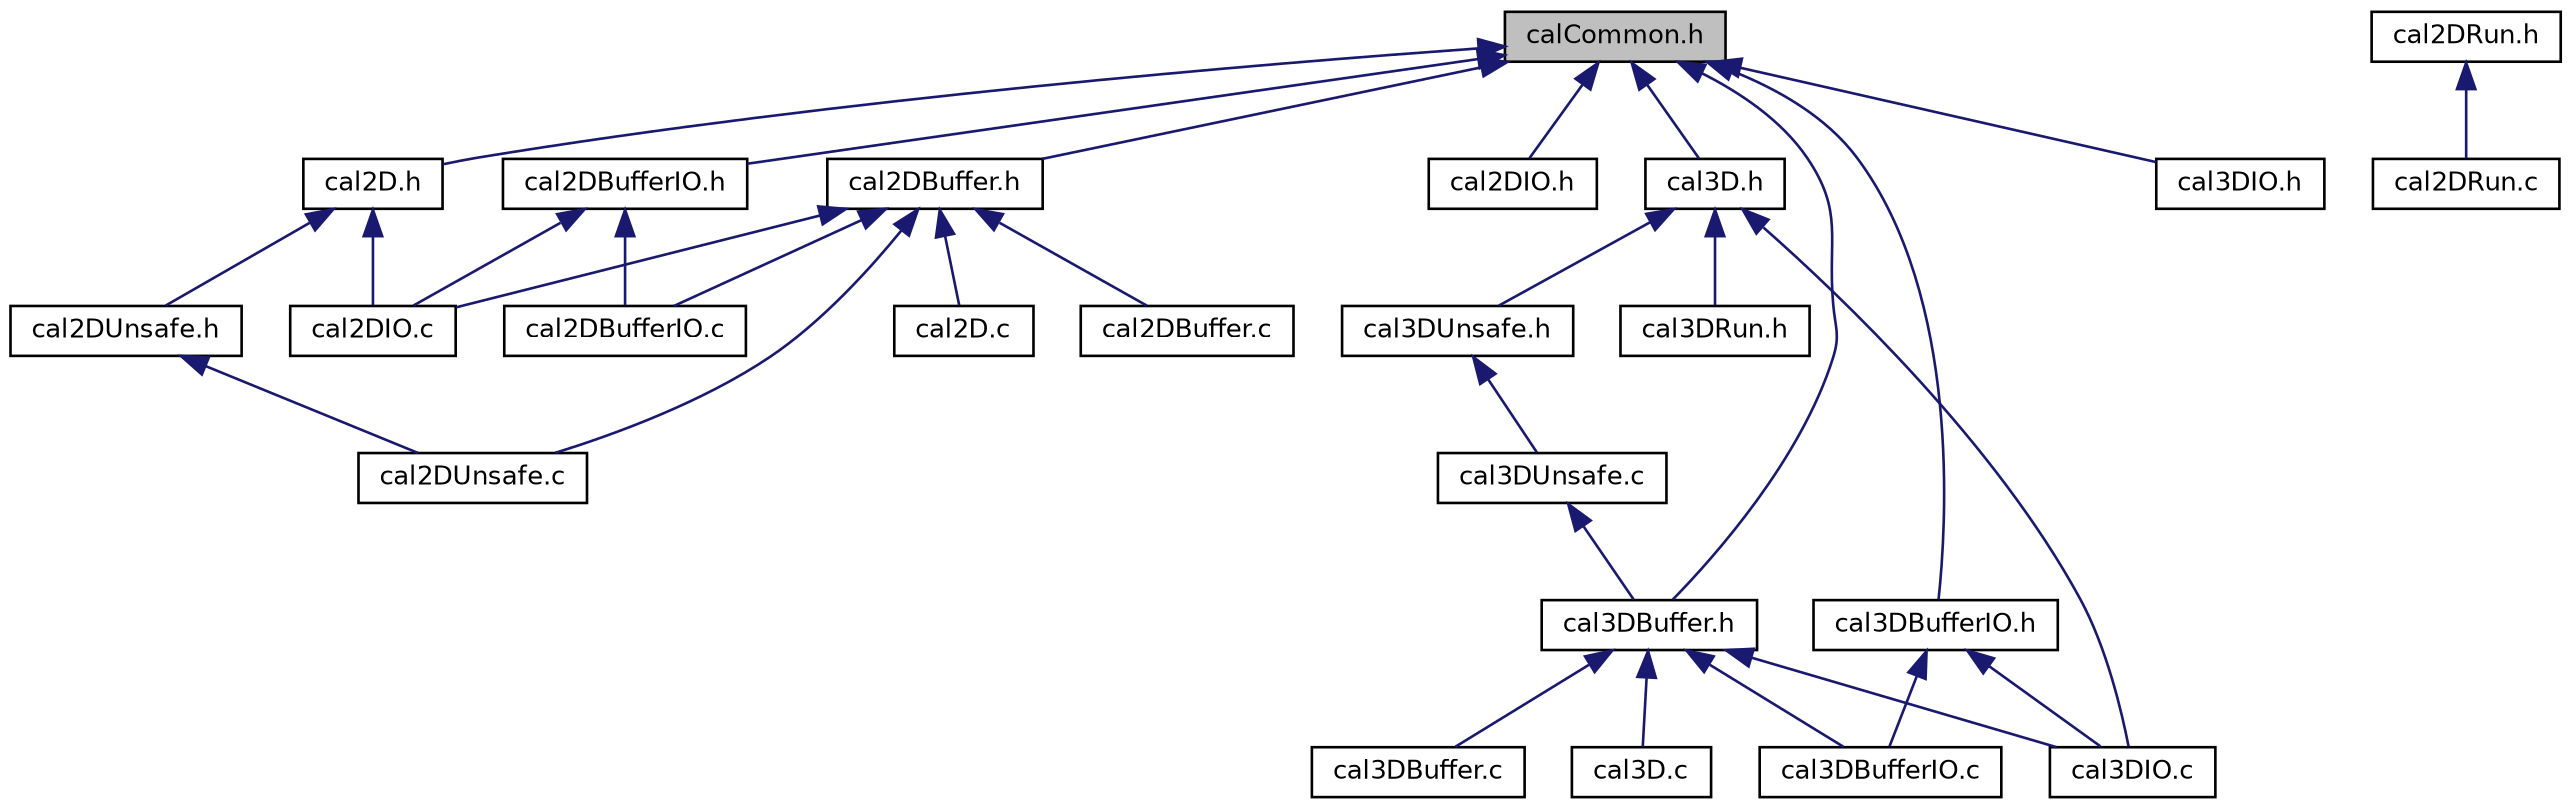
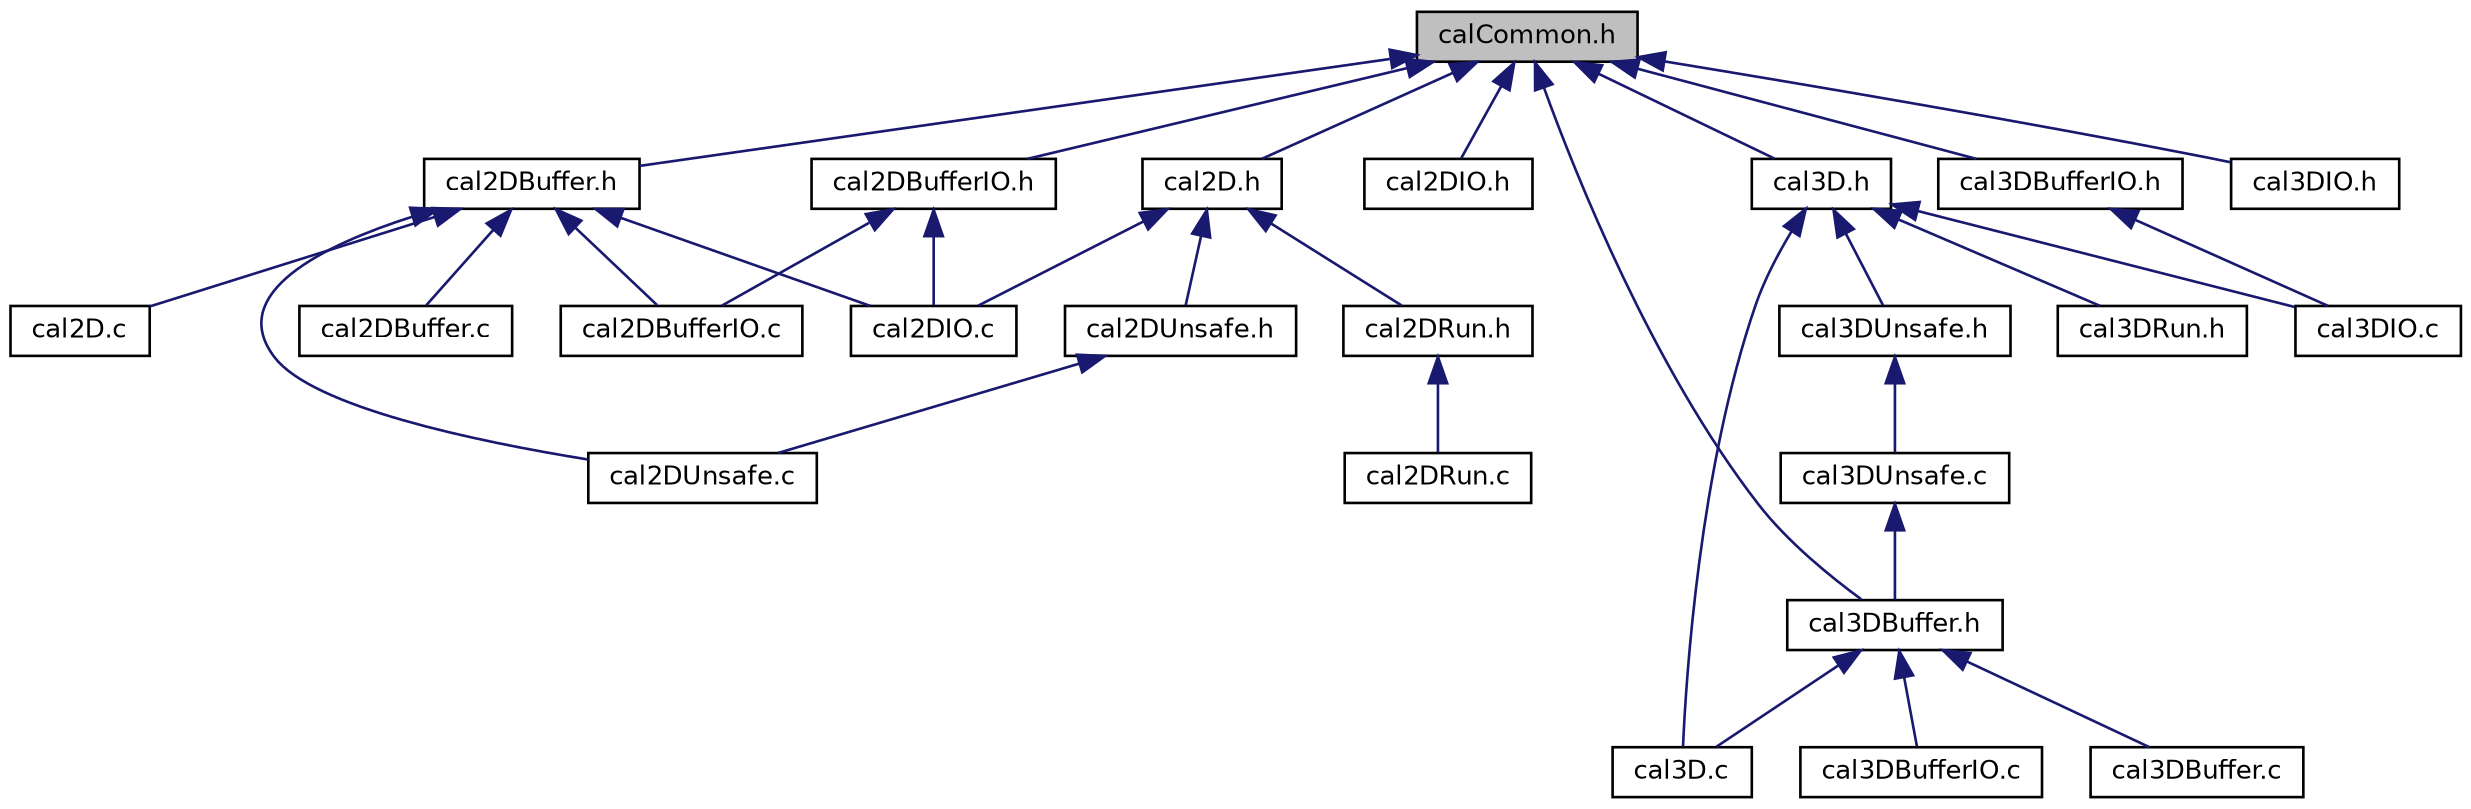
none -> (1336, 265)
none -> (1712, 483)
(1889, 698) -> none
(1900, 718) -> none
